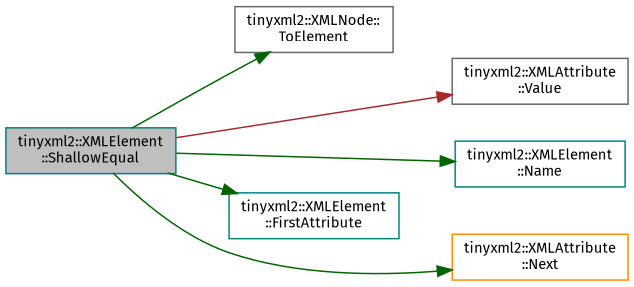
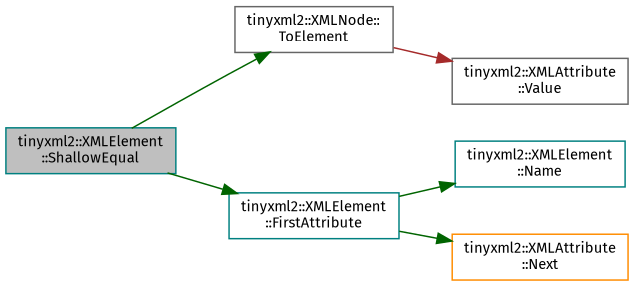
(307, 117) -> (415, 53)
(308, 157) -> (420, 192)
(262, 262) -> (418, 235)
